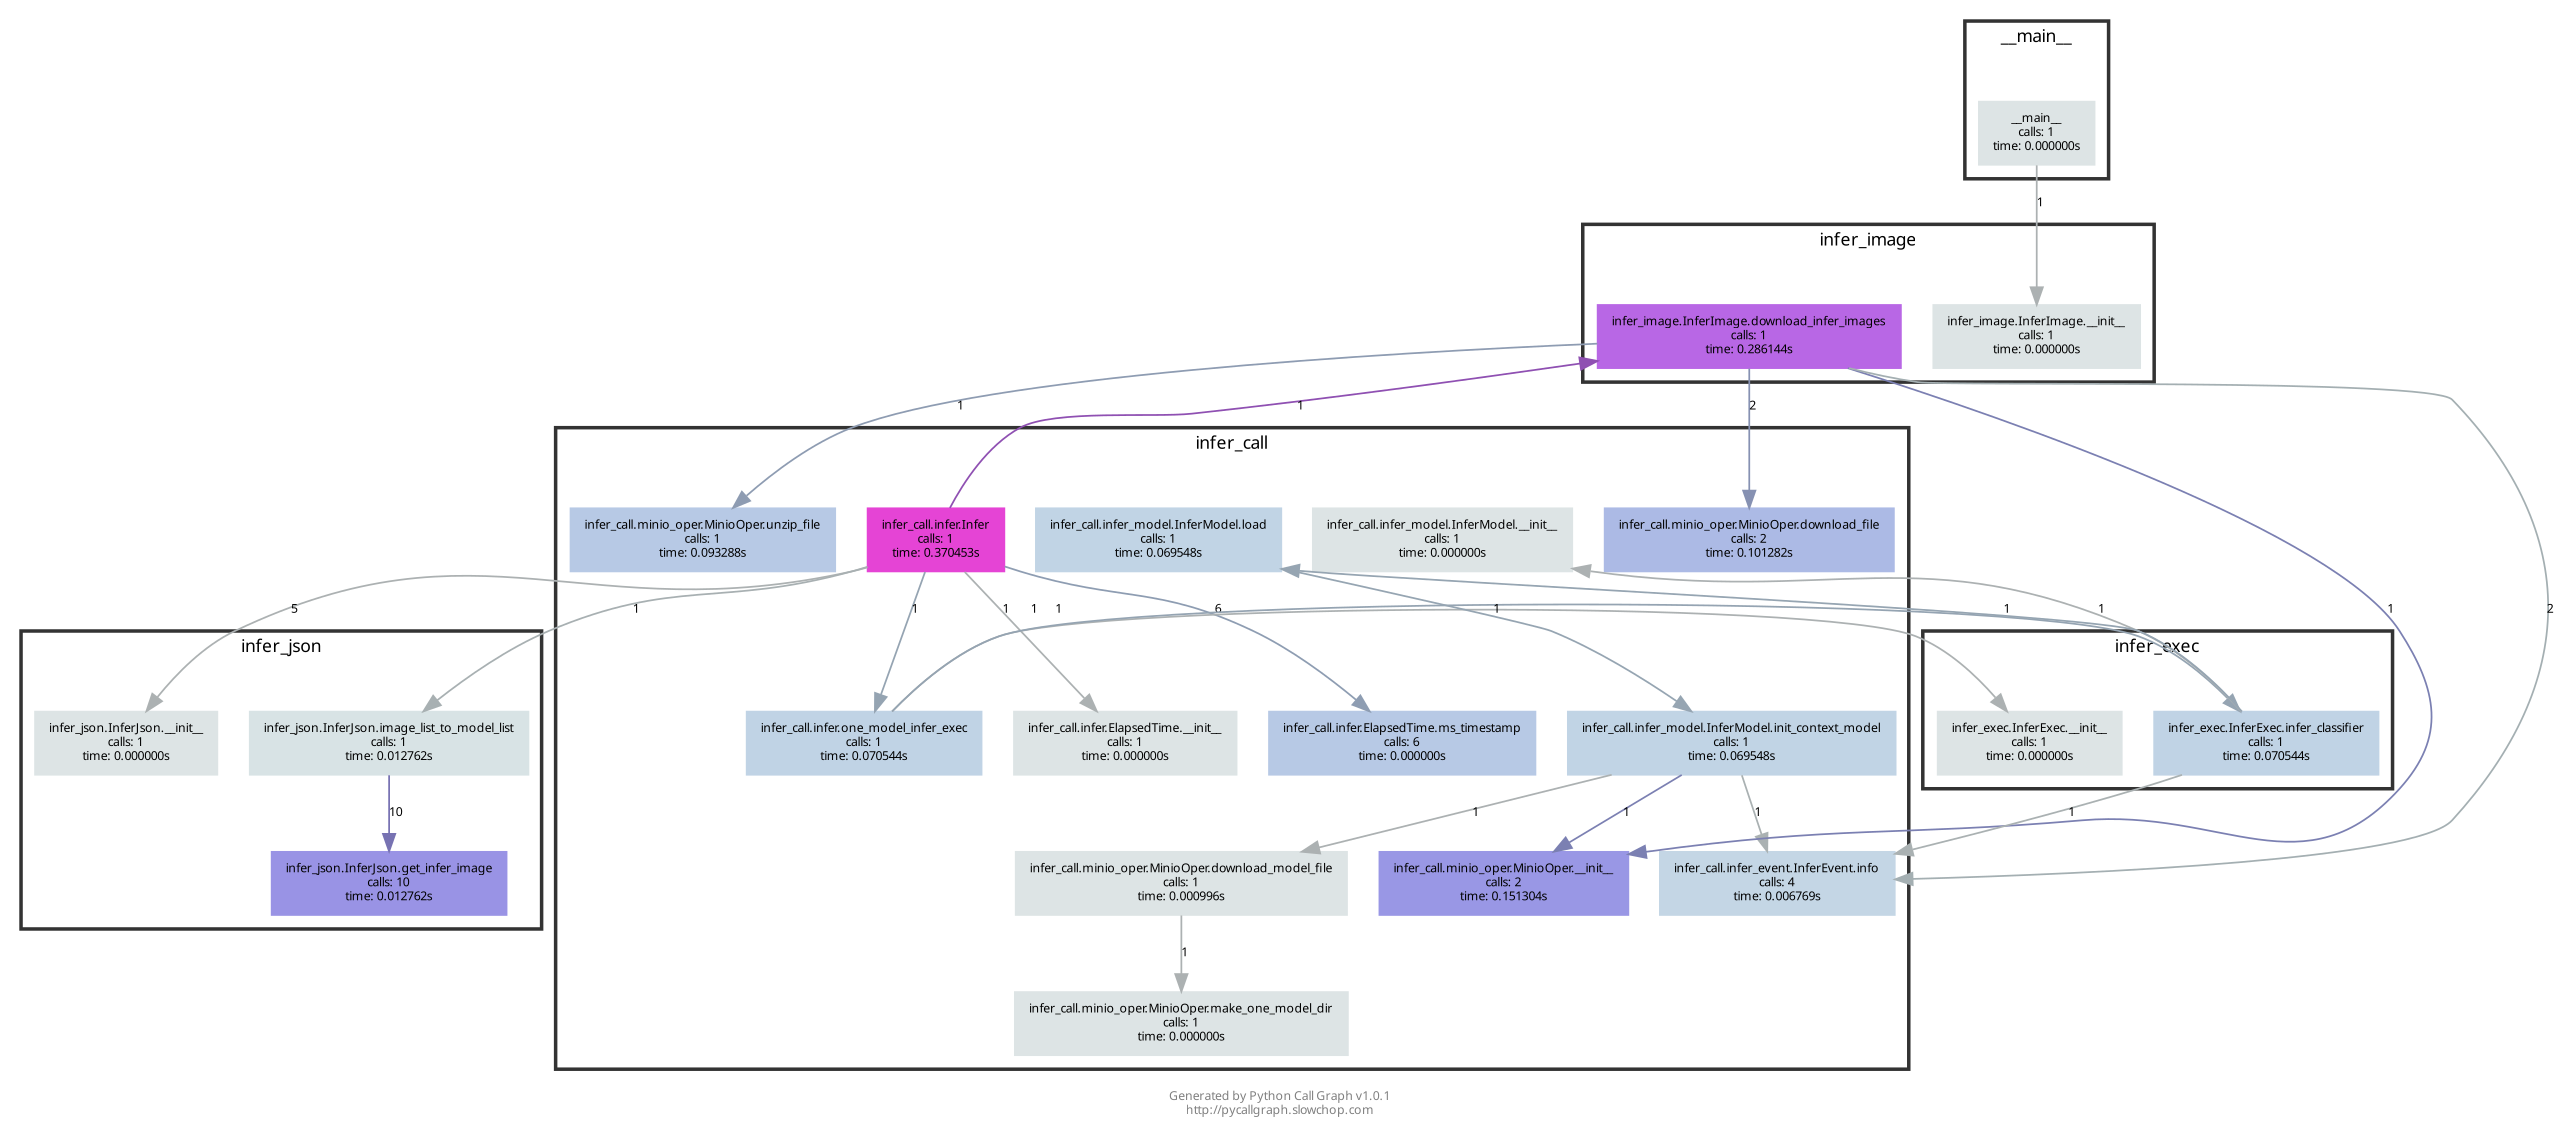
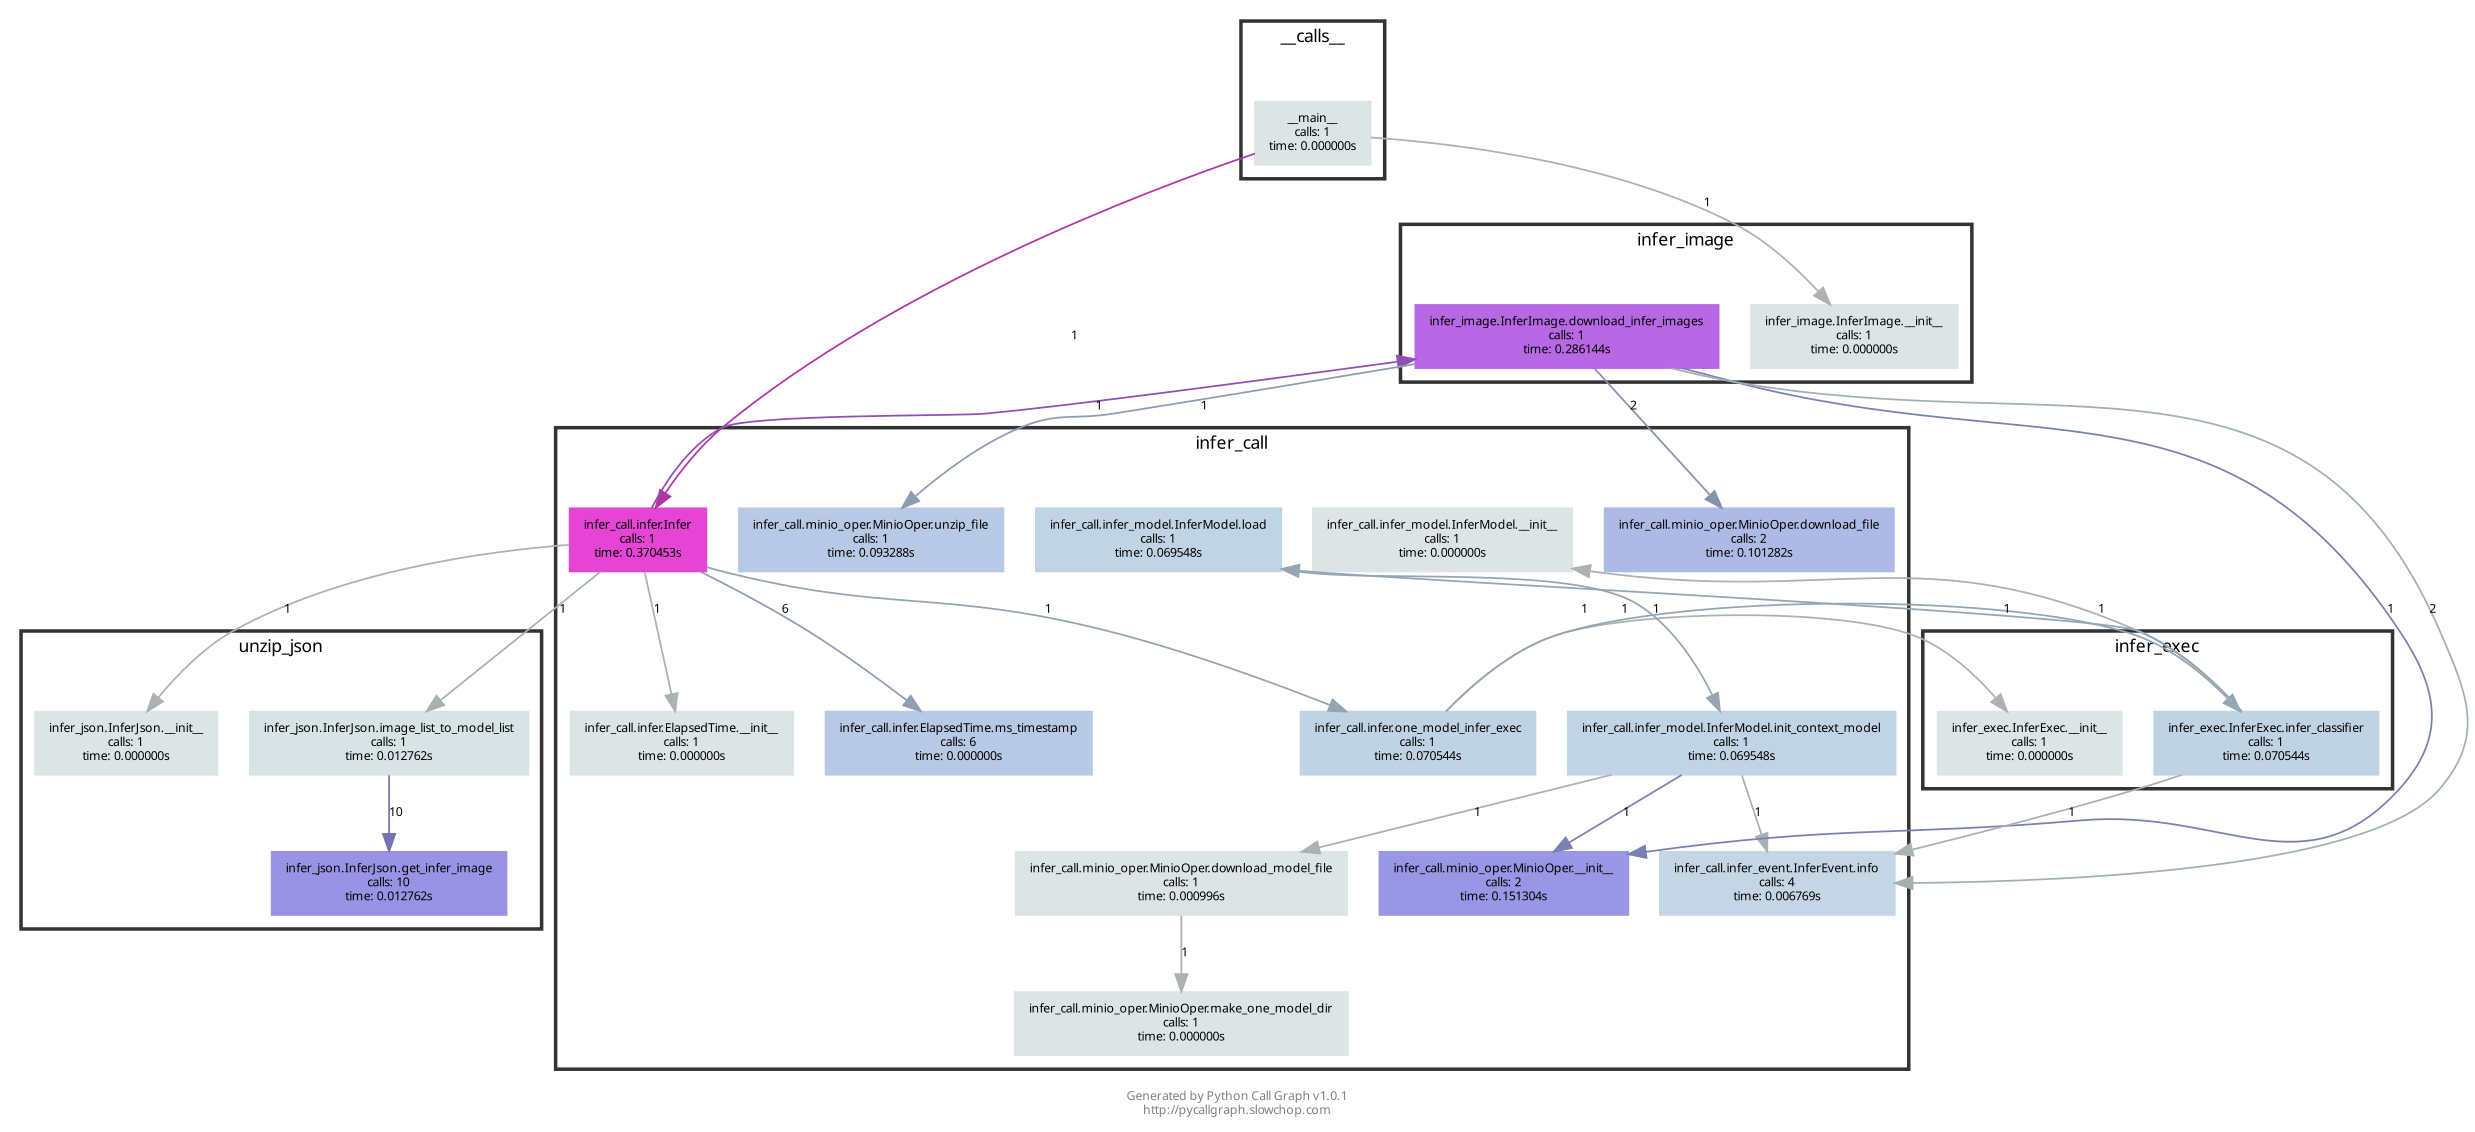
(2037, 38) -> (1313, 38)
none -> (938, 288)
(294, 610) -> (287, 610)
(281, 648) -> (281, 648)
